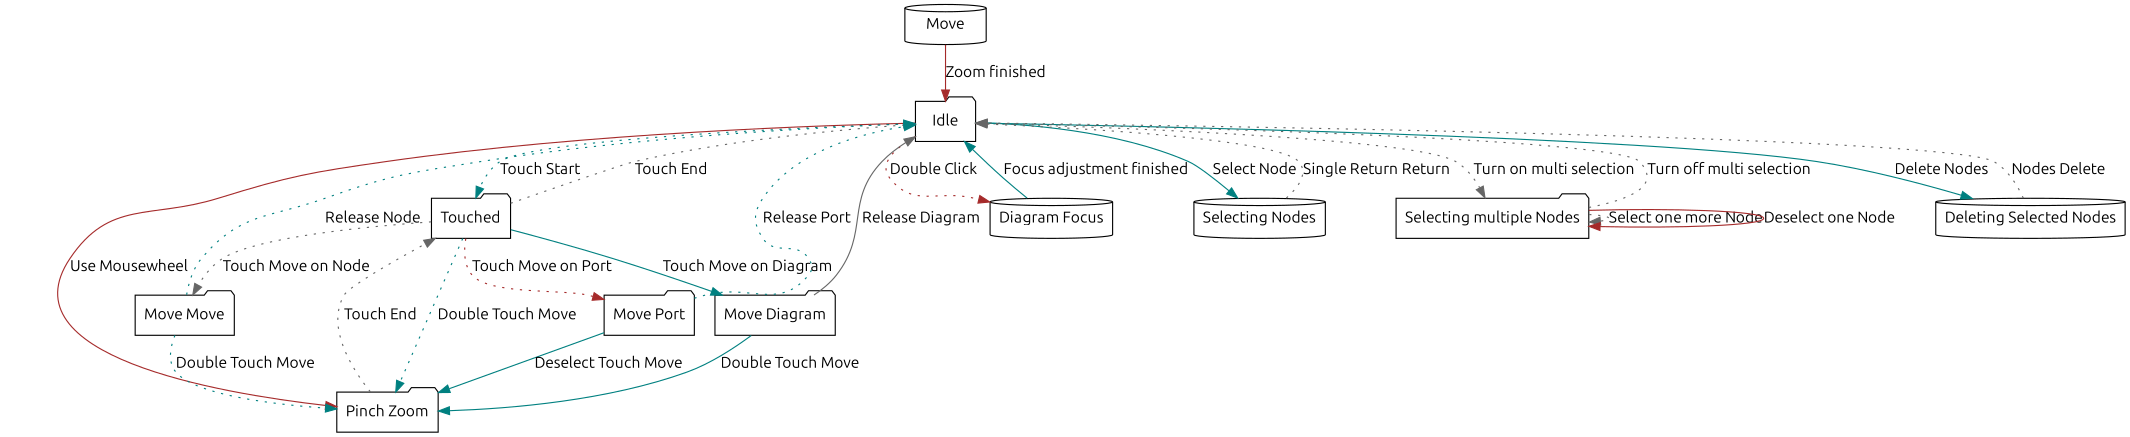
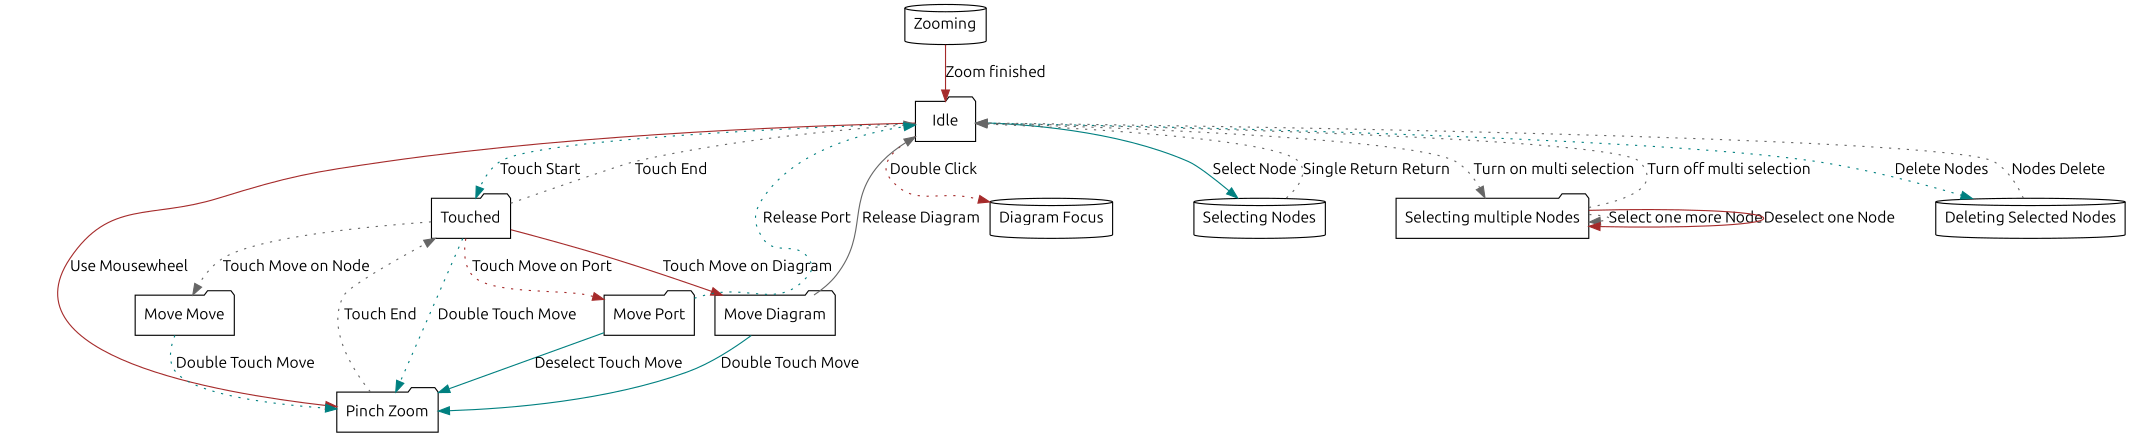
(946, 25) -> (946, 25)
(1595, 143) -> (1595, 143)
(485, 161) -> none
(999, 174) -> none
(612, 258) -> (612, 258)
